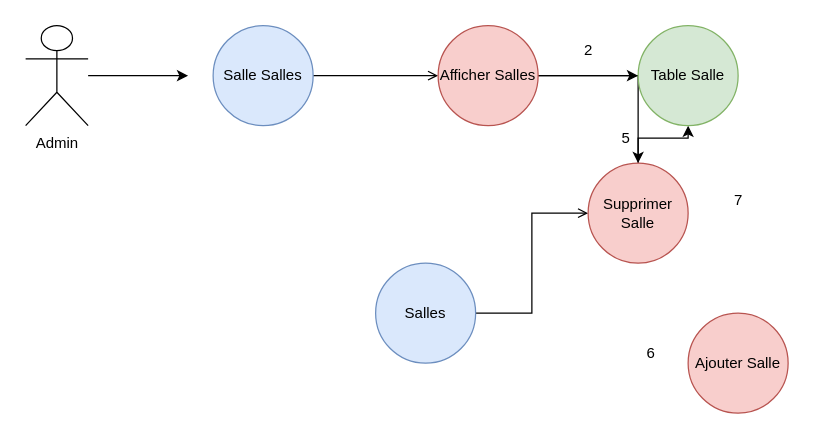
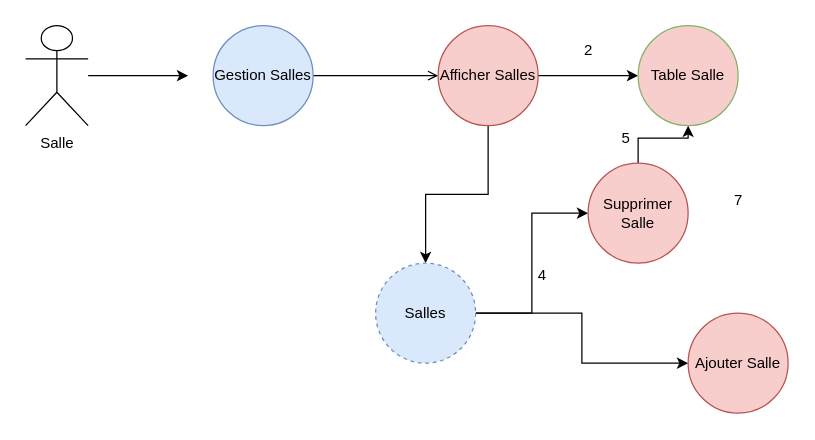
(263, 76) -> (263, 76)
(688, 76) -> (688, 76)
(638, 107) -> (461, 194)
(58, 143) -> (58, 143)
(580, 213) -> (578, 213)
none -> (542, 276)
(426, 313) -> (426, 313)
(651, 353) -> none
none -> (582, 362)
